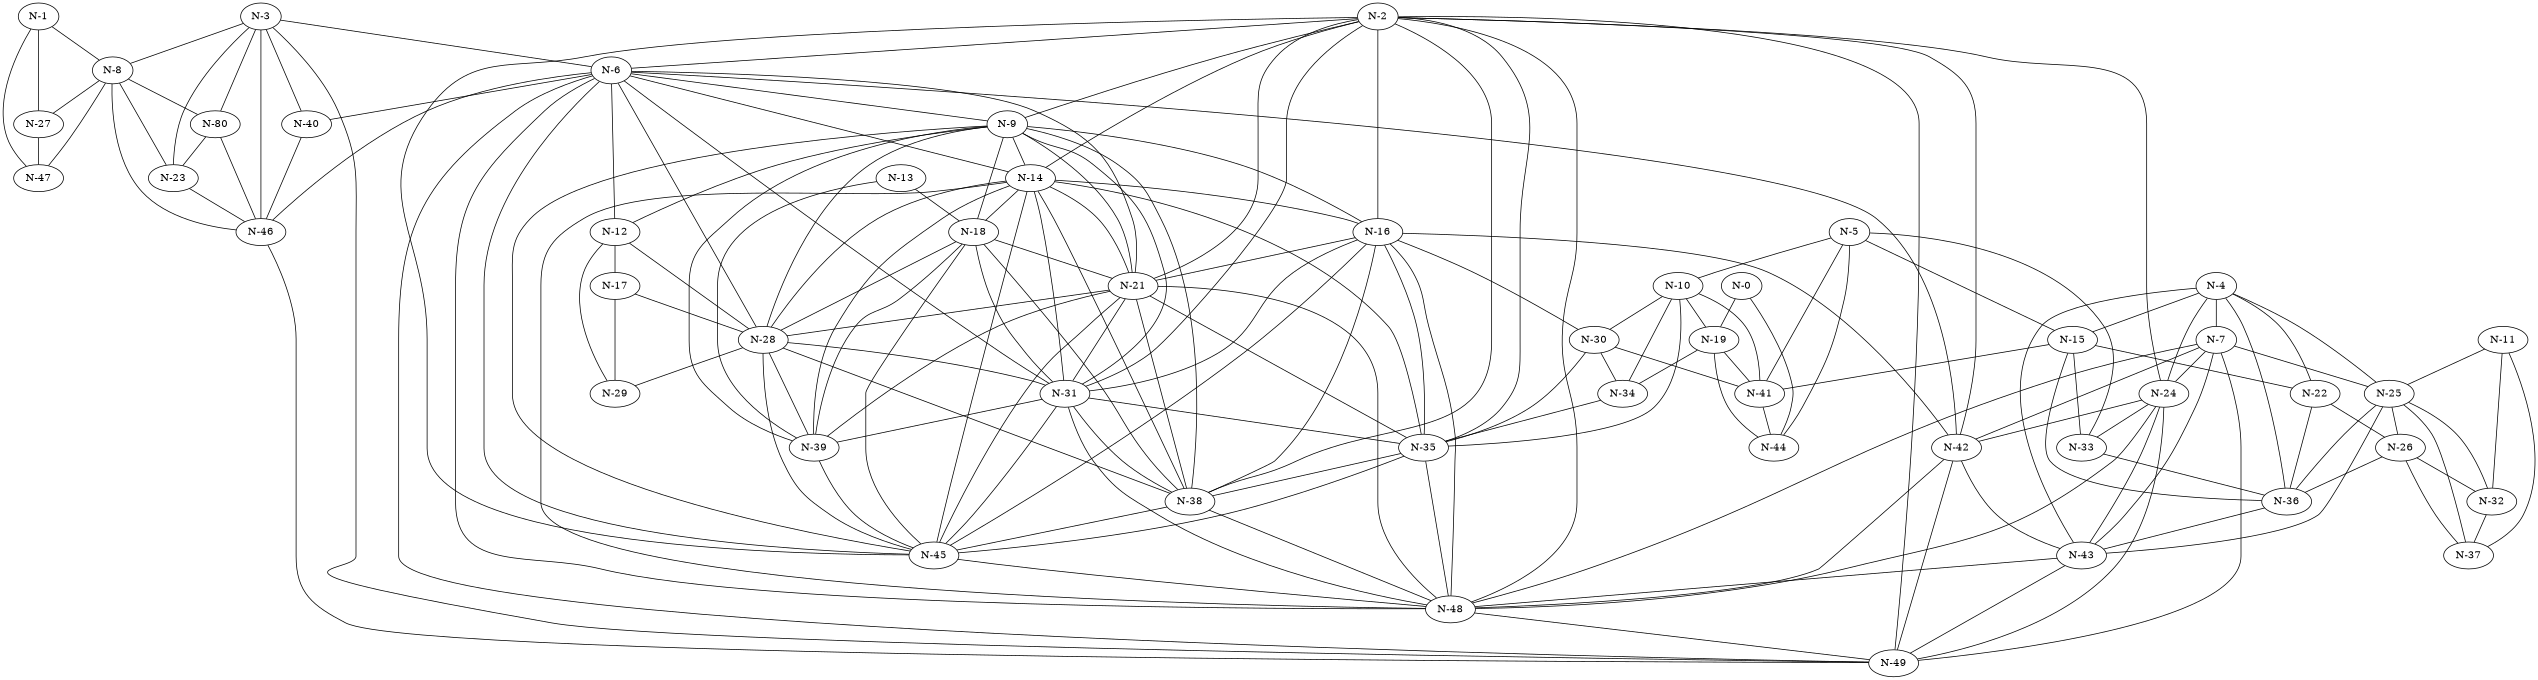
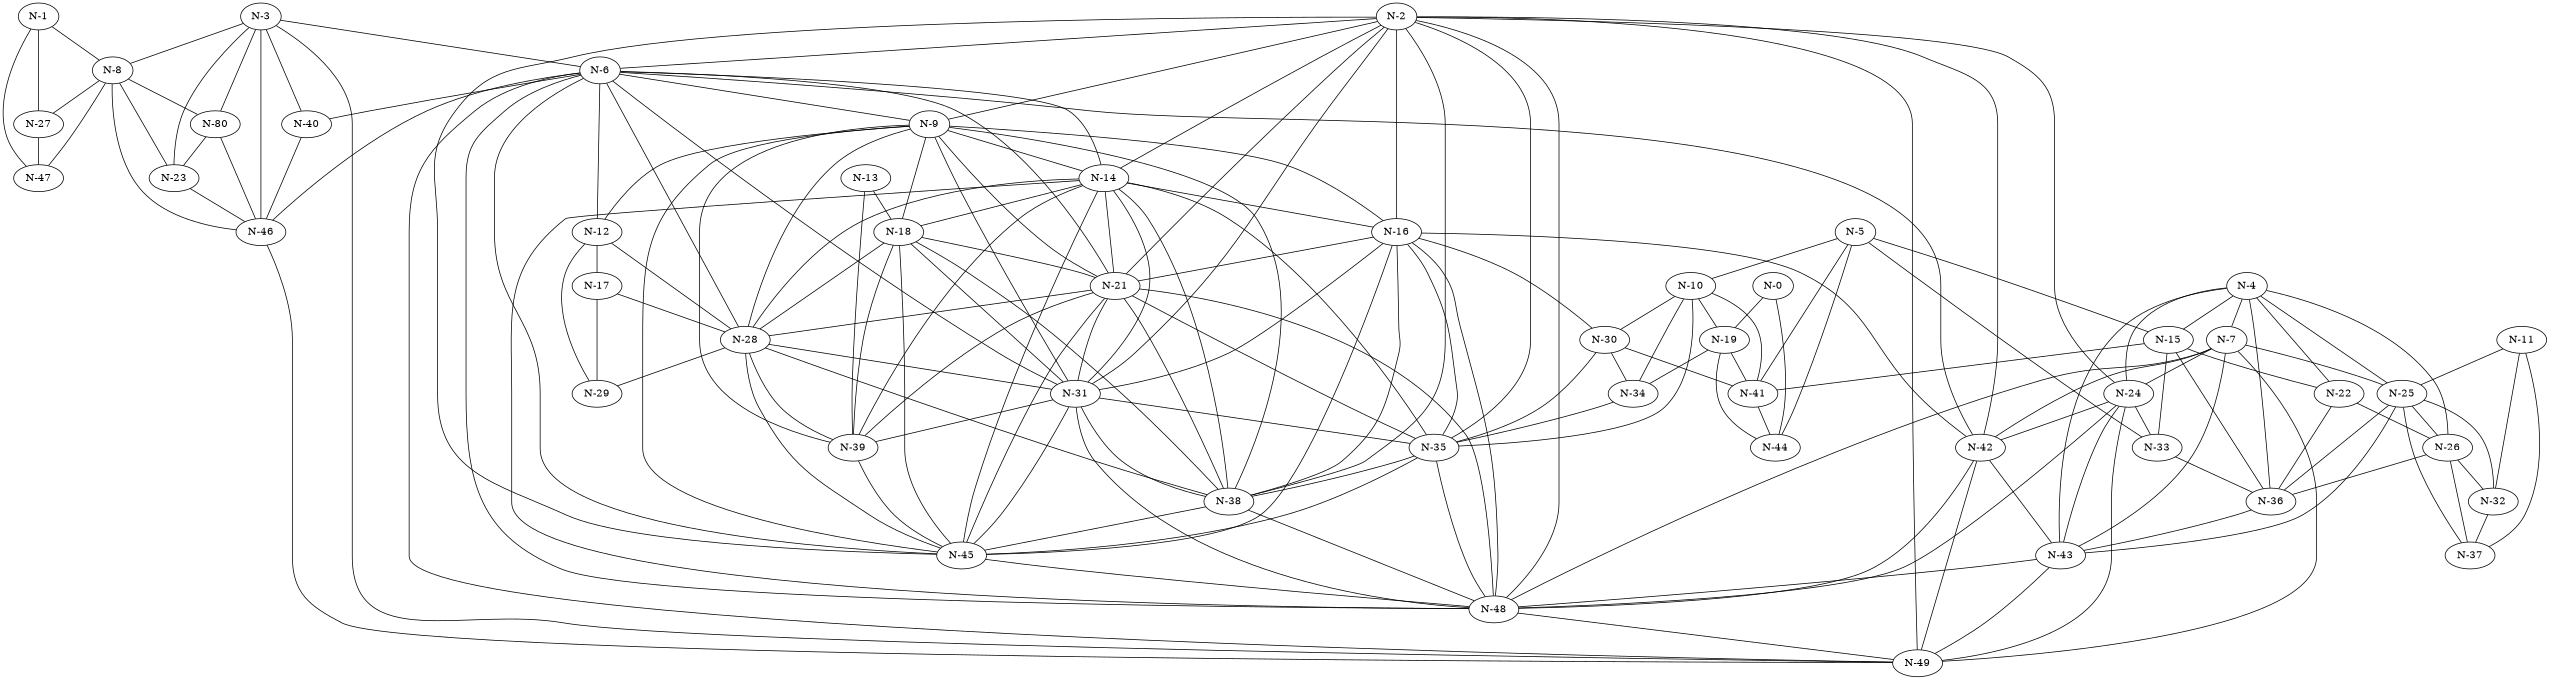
none -> (2382, 336)
